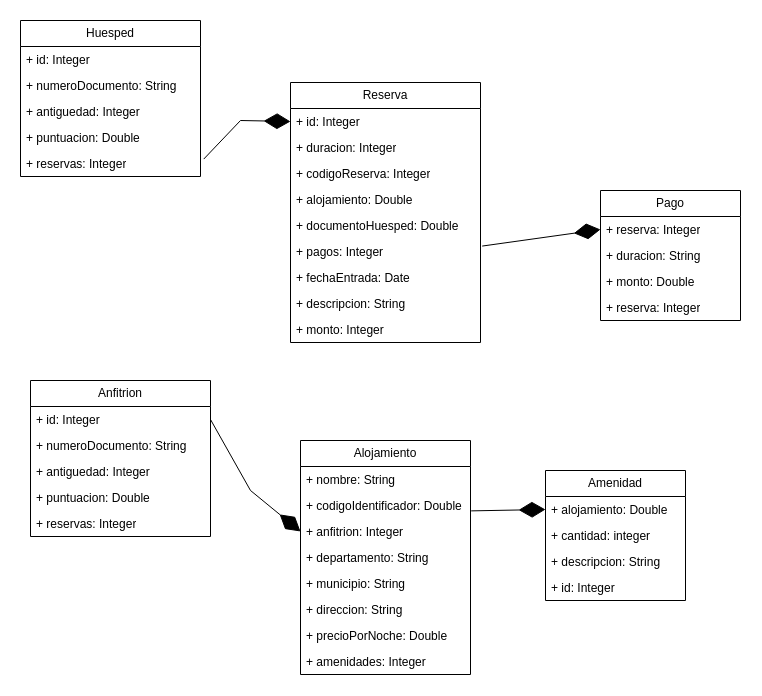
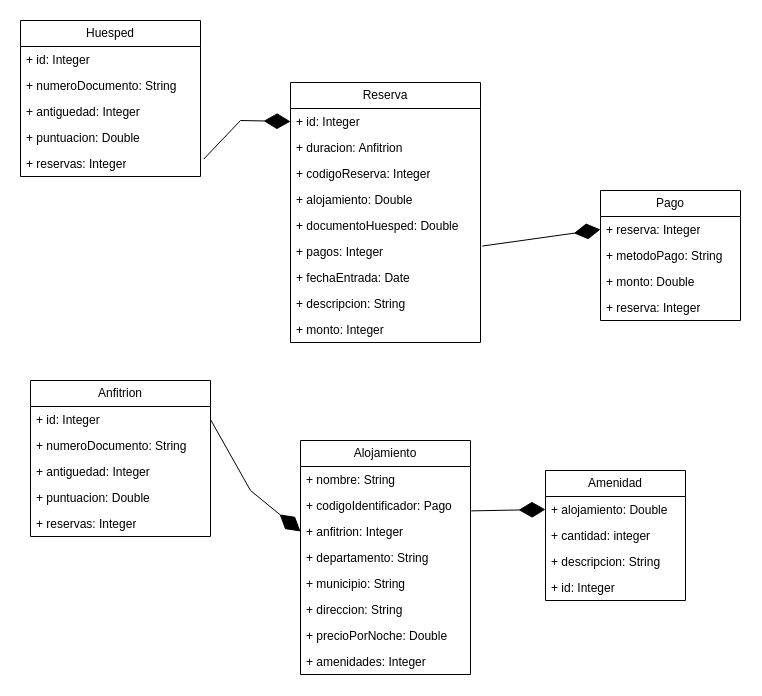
(354, 149) -> (358, 149)
(659, 257) -> (667, 257)
(387, 514) -> (387, 514)
